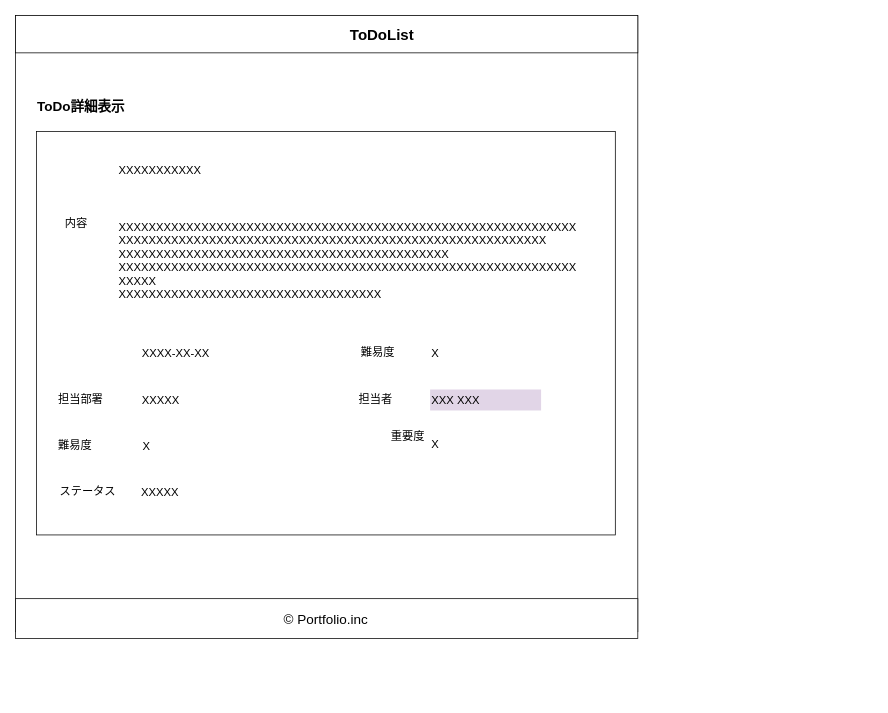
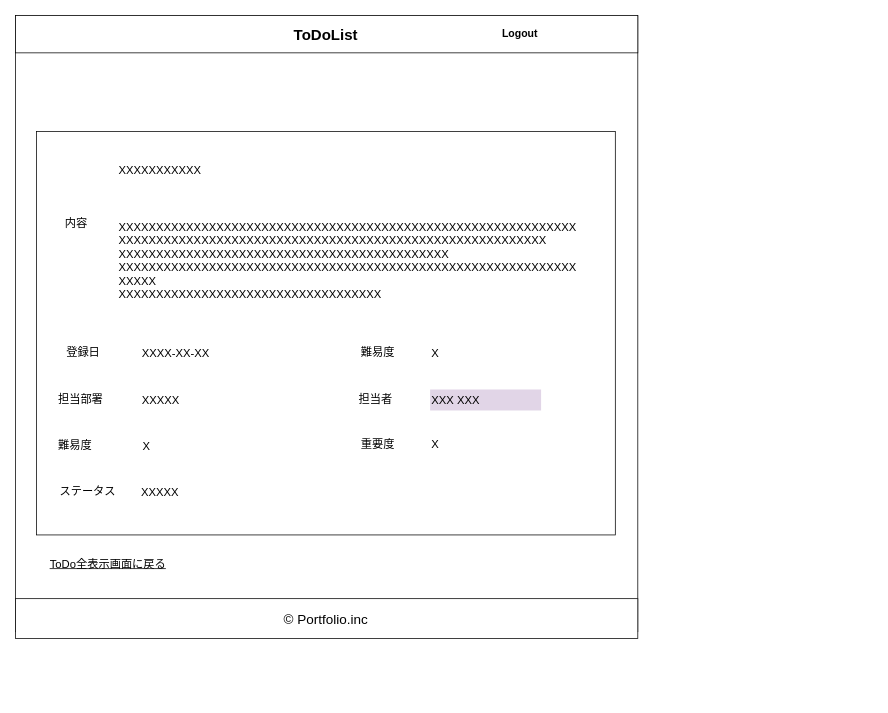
(382, 34) -> (326, 34)
none -> (520, 34)
(81, 107) -> none
none -> (87, 352)
(408, 436) -> (378, 444)
none -> (189, 564)
